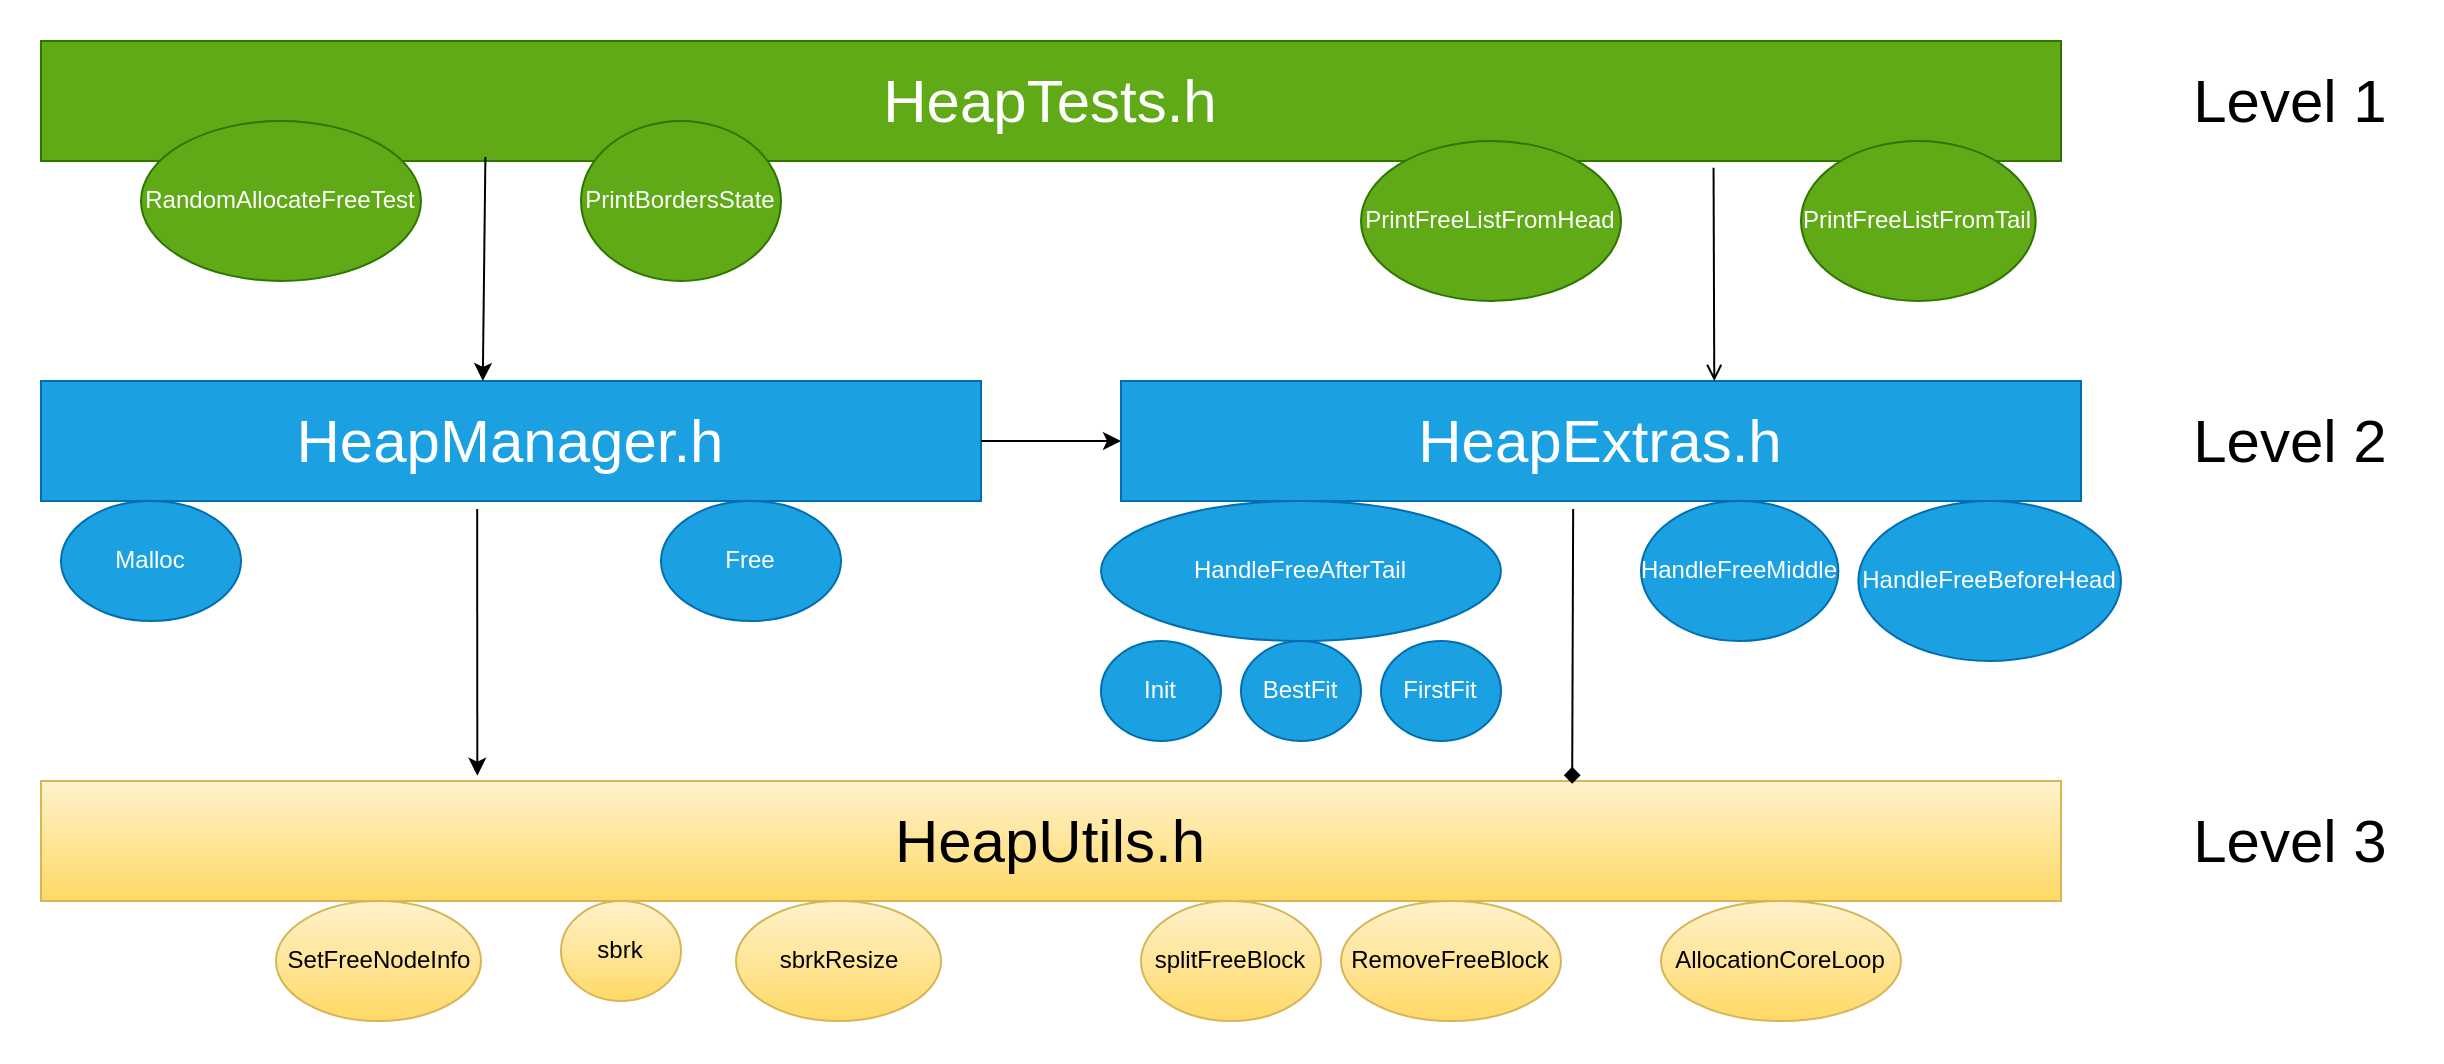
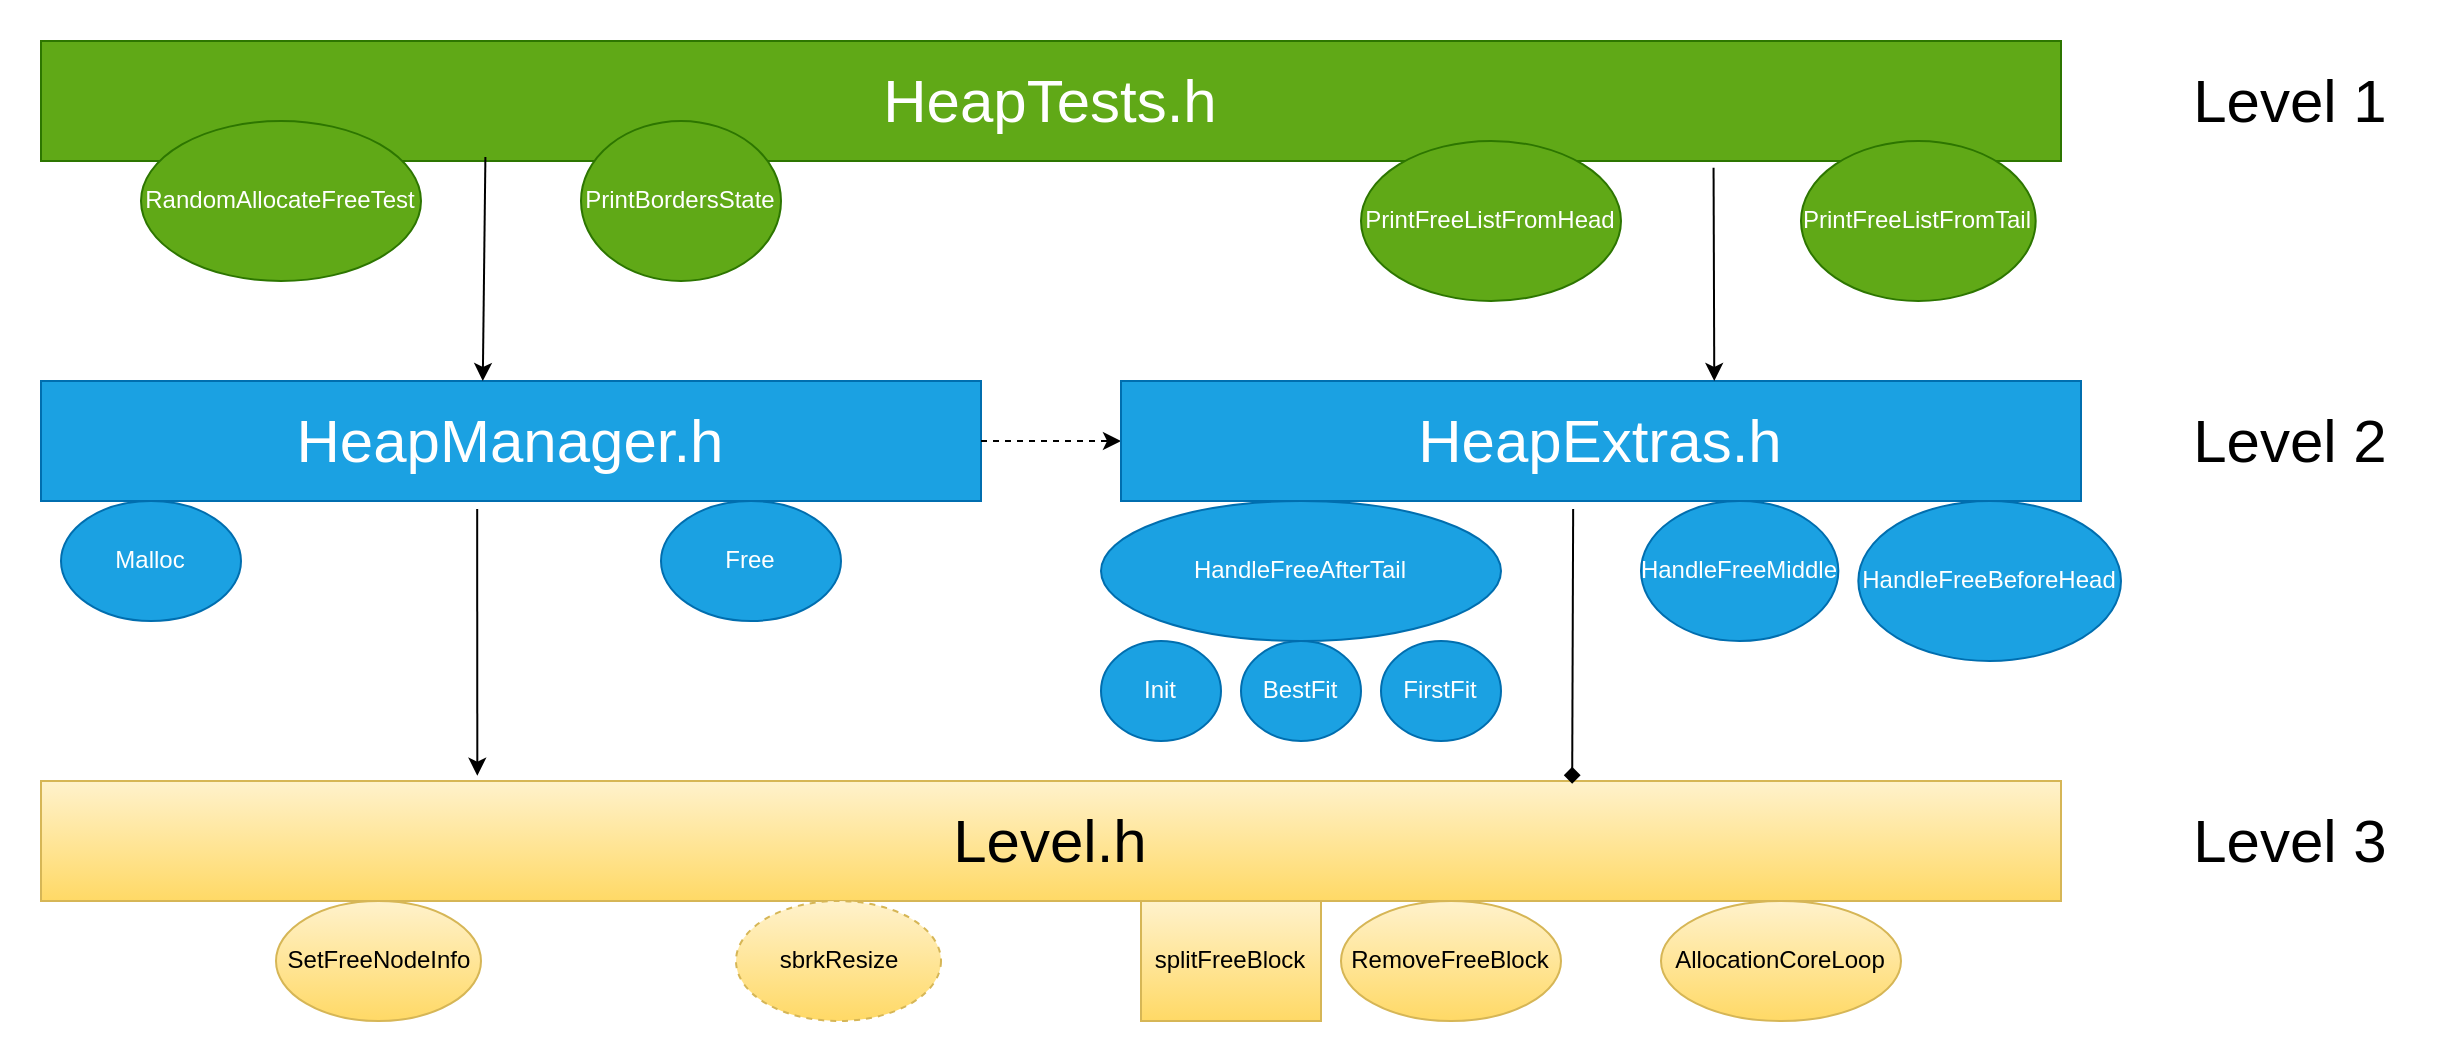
(1714, 369) -> (1714, 366)
(1042, 441) -> (1042, 441)
(1051, 841) -> (1051, 841)
(621, 951) -> none
(839, 961) -> (839, 961)
(1231, 961) -> (1231, 961)
